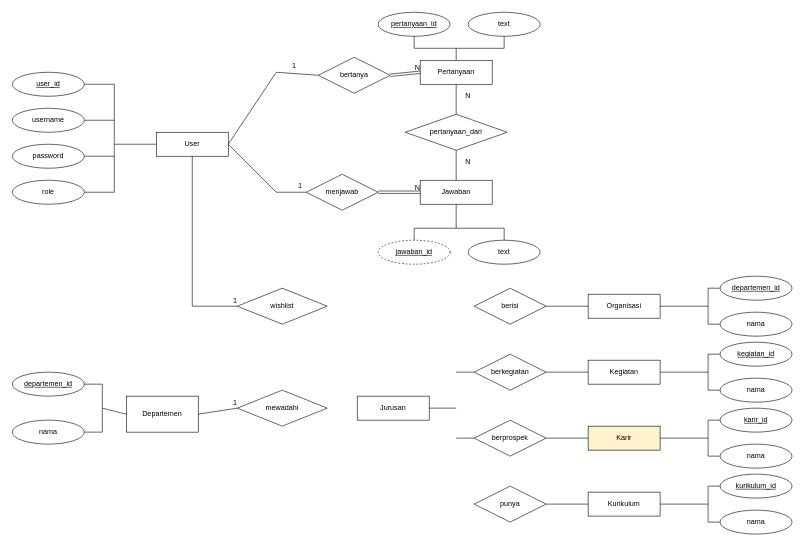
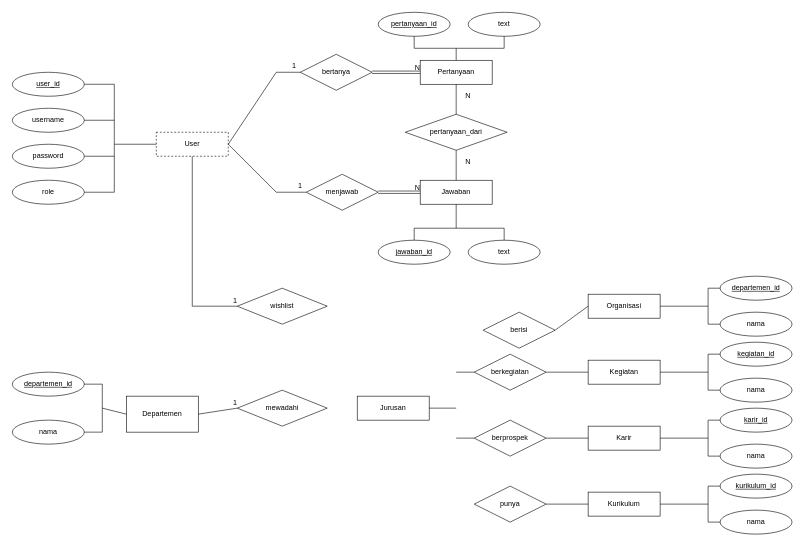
(354, 75) -> (336, 72)
(192, 144) -> (192, 144)
(414, 252) -> (414, 252)
(510, 306) -> (519, 330)
(624, 438) -> (624, 438)
